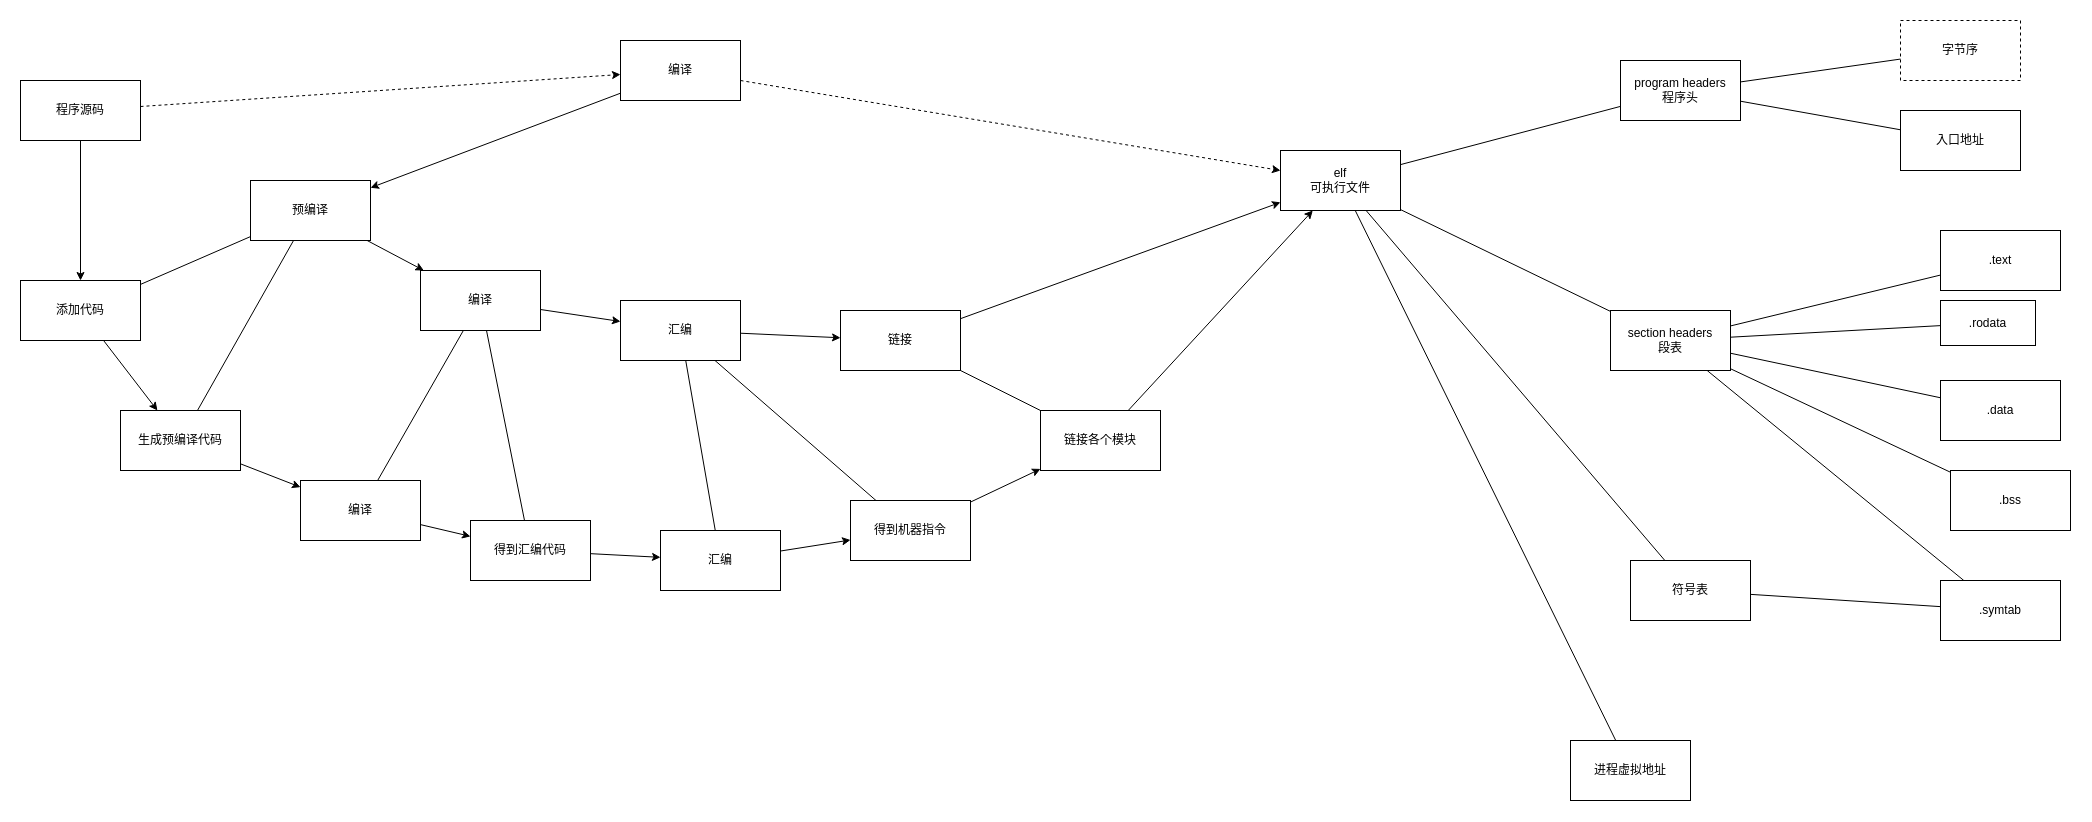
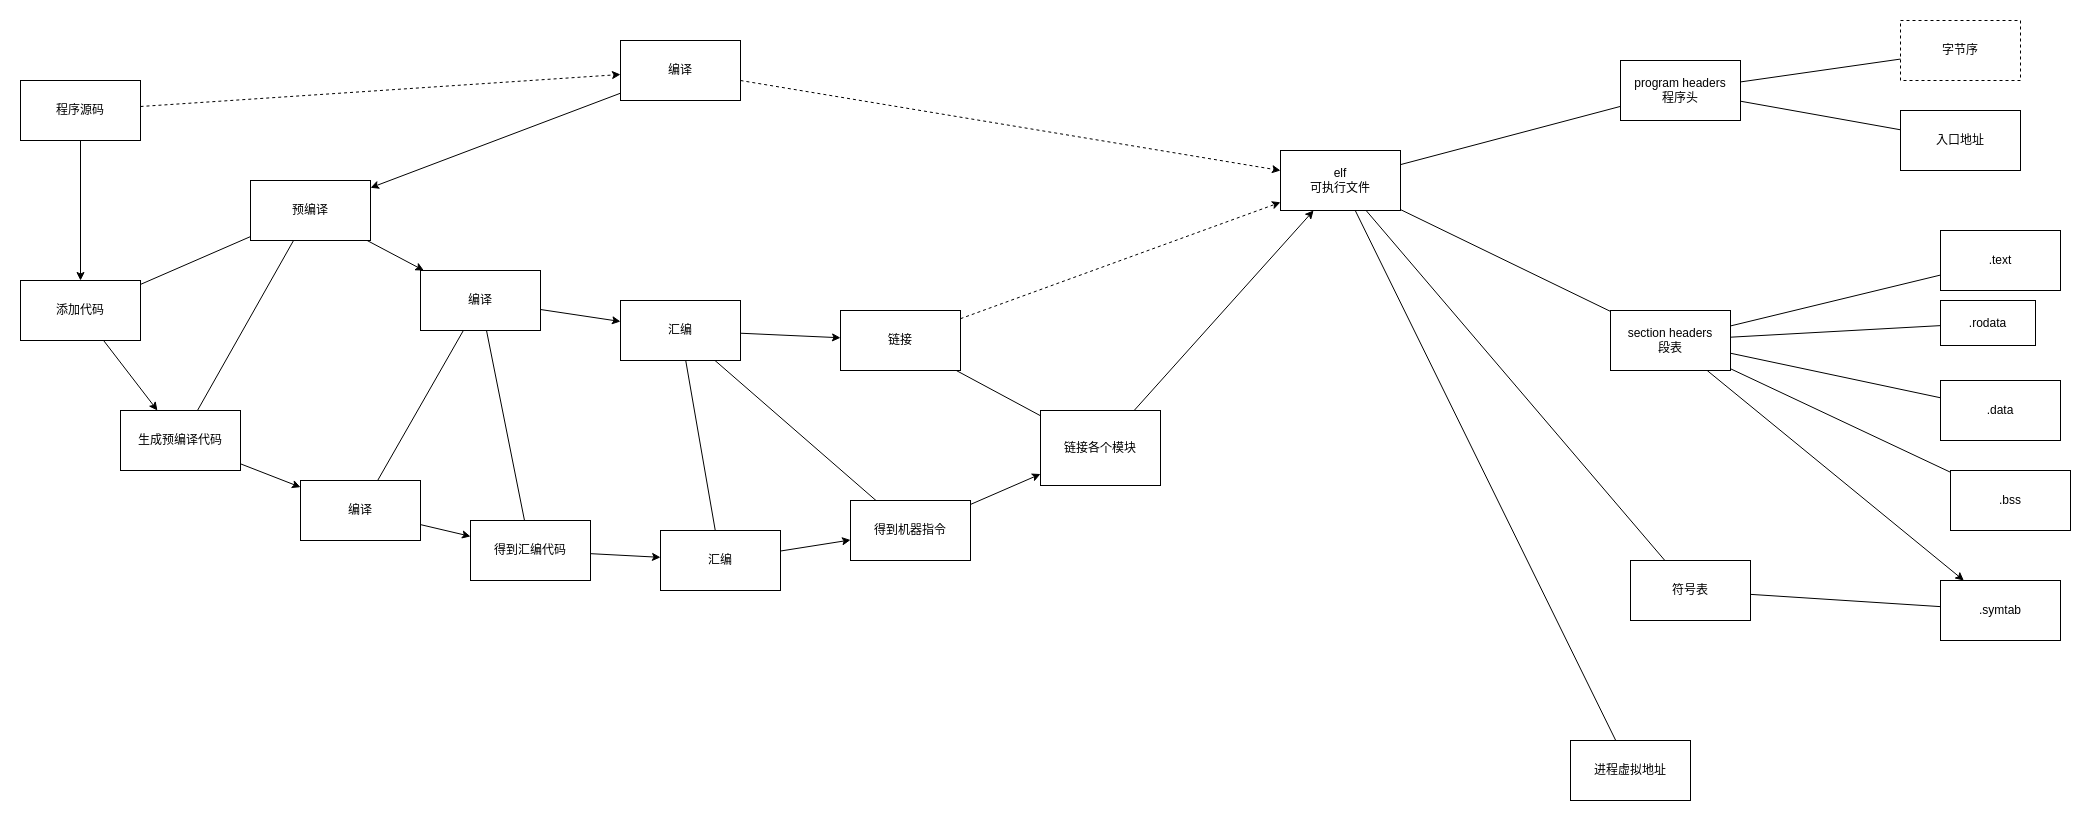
(1116, 262) -> (1116, 262)
(1101, 441) -> (1101, 448)
(1960, 577) -> (1957, 575)
